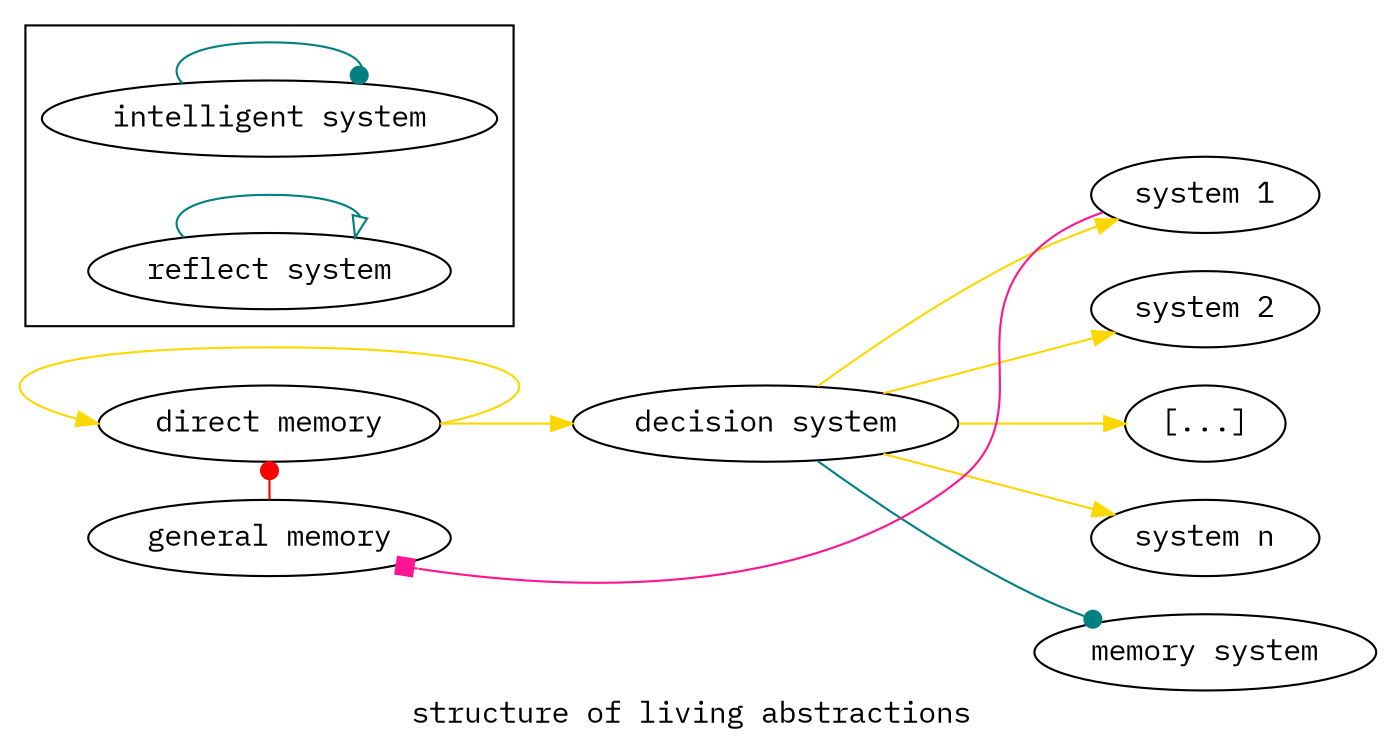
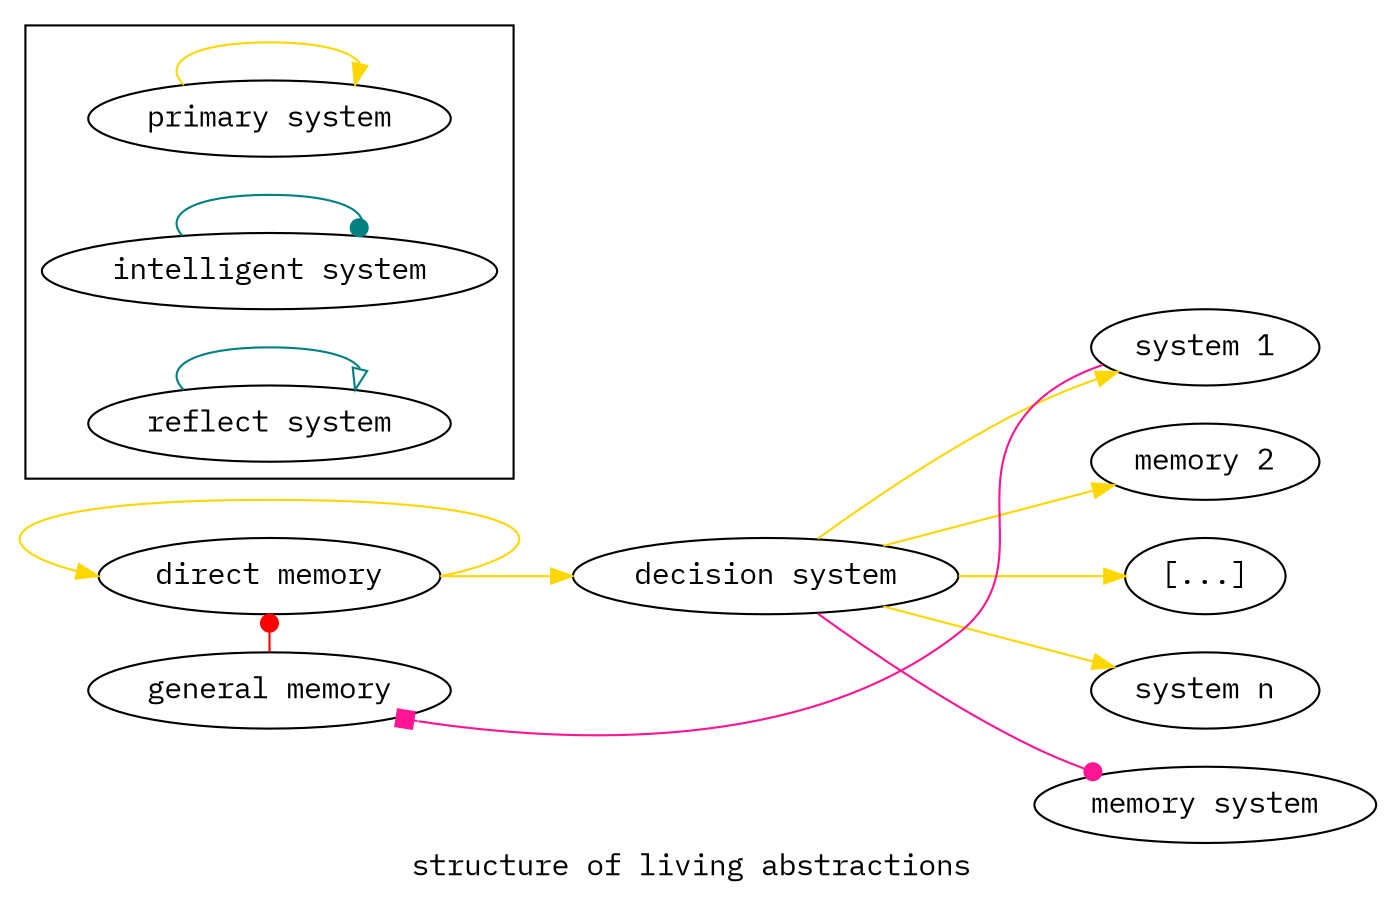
none -> (270, 119)
(1205, 309) -> (1205, 462)
(946, 547) -> (946, 699)
